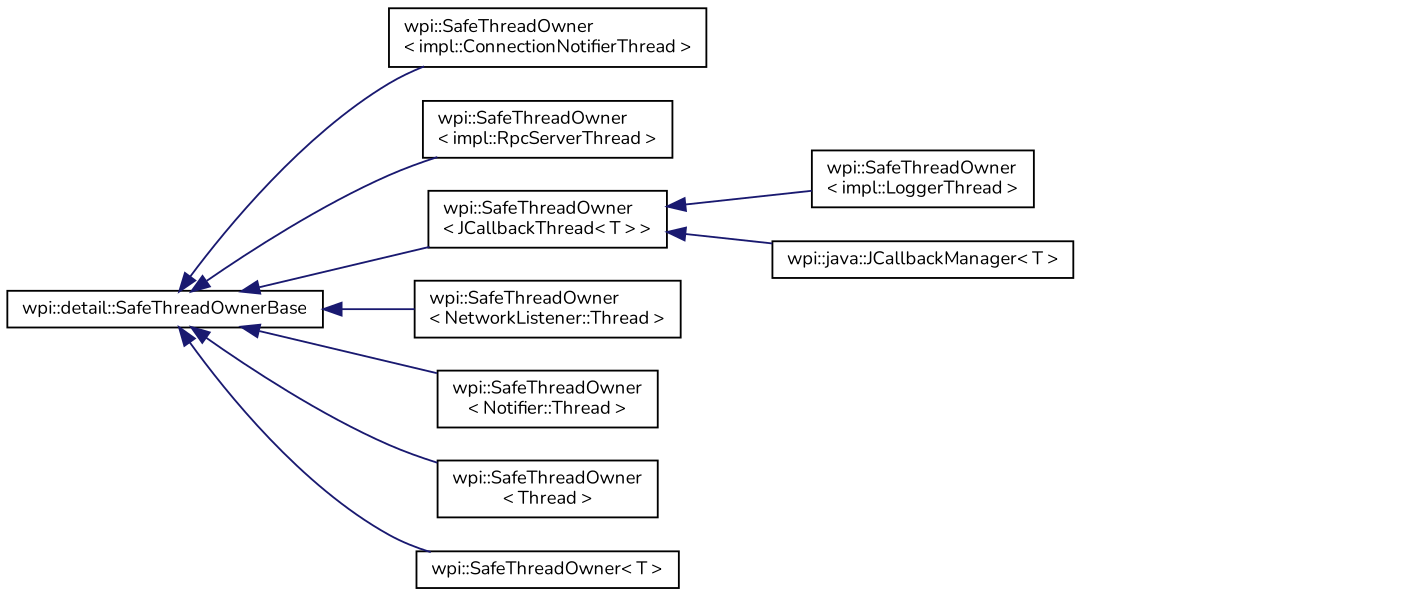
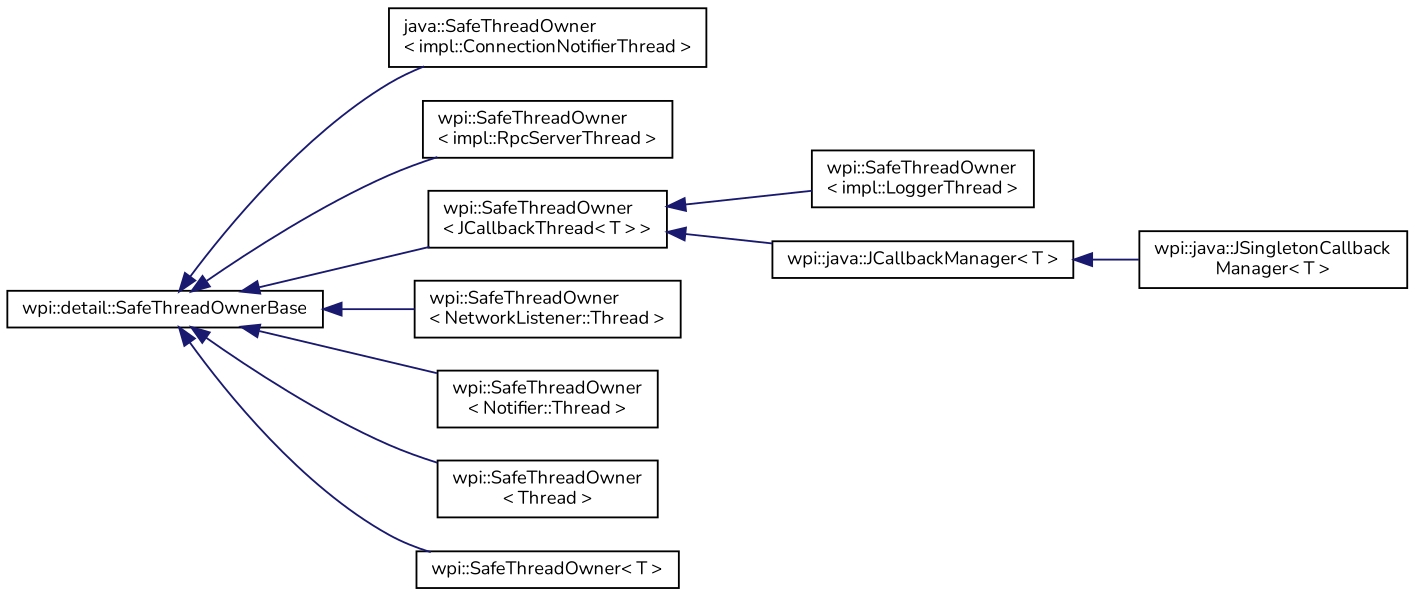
(548, 38) -> (548, 38)
none -> (1273, 260)
